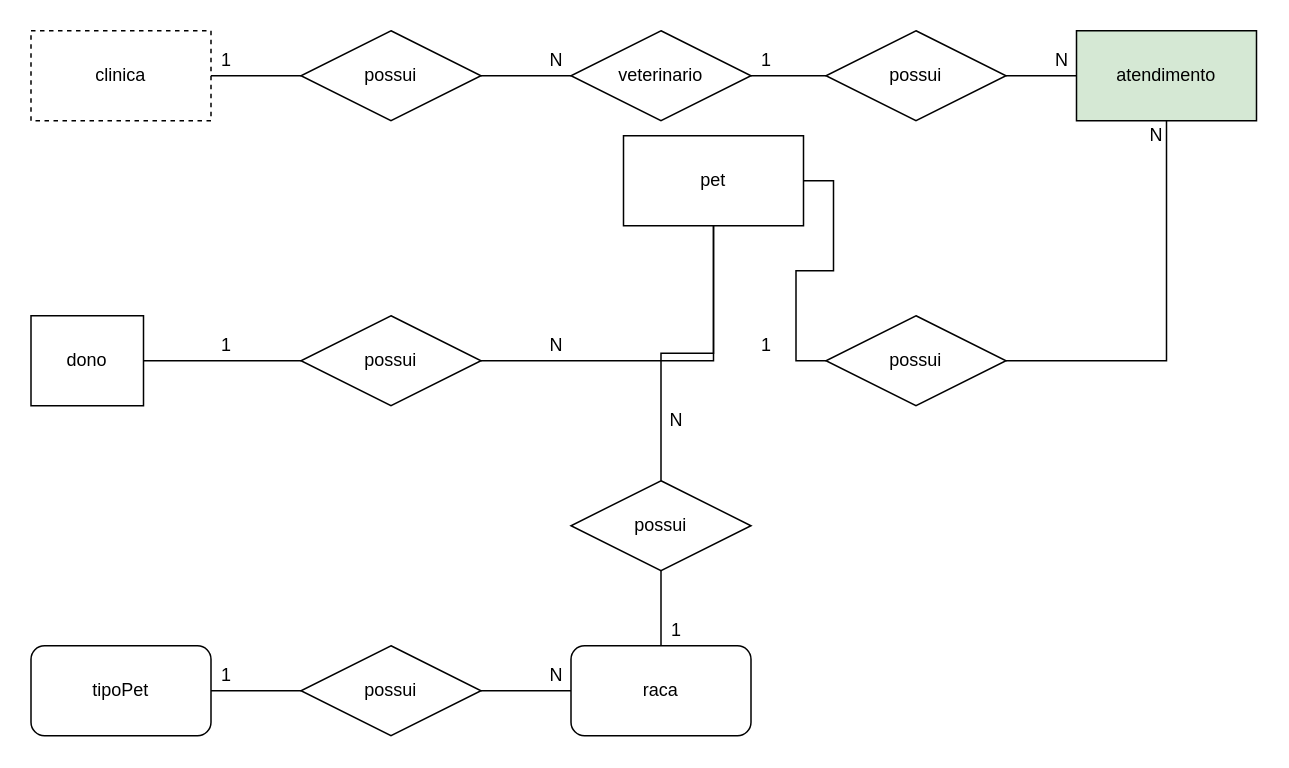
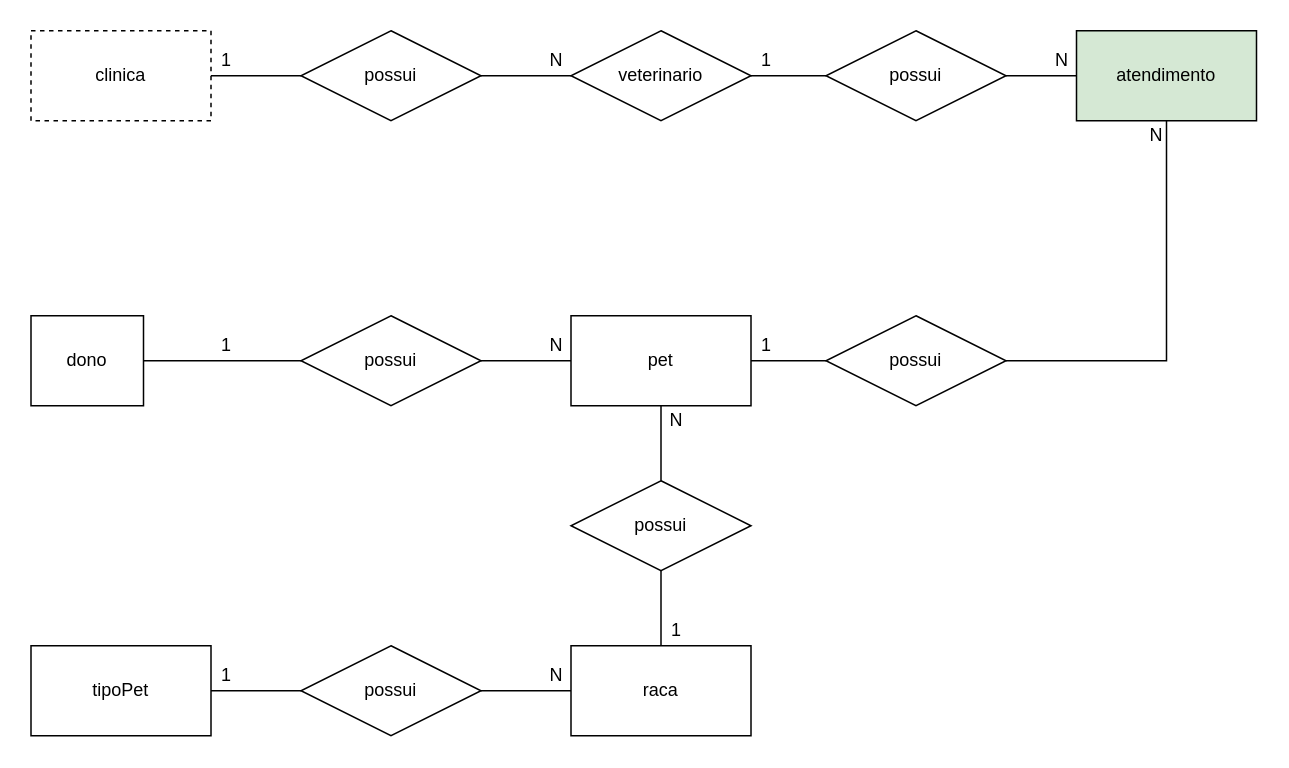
(713, 181) -> (661, 361)
(121, 691) -> (121, 691)
(661, 691) -> (661, 691)
